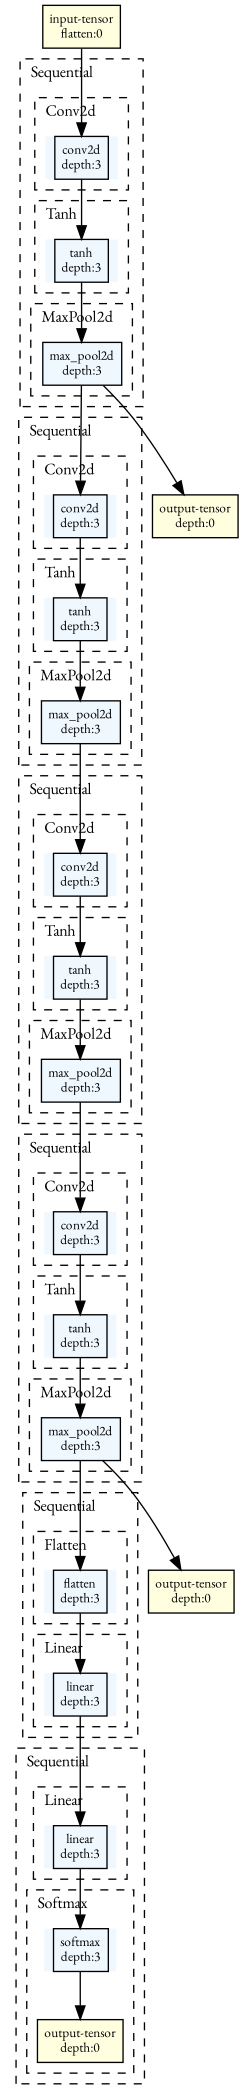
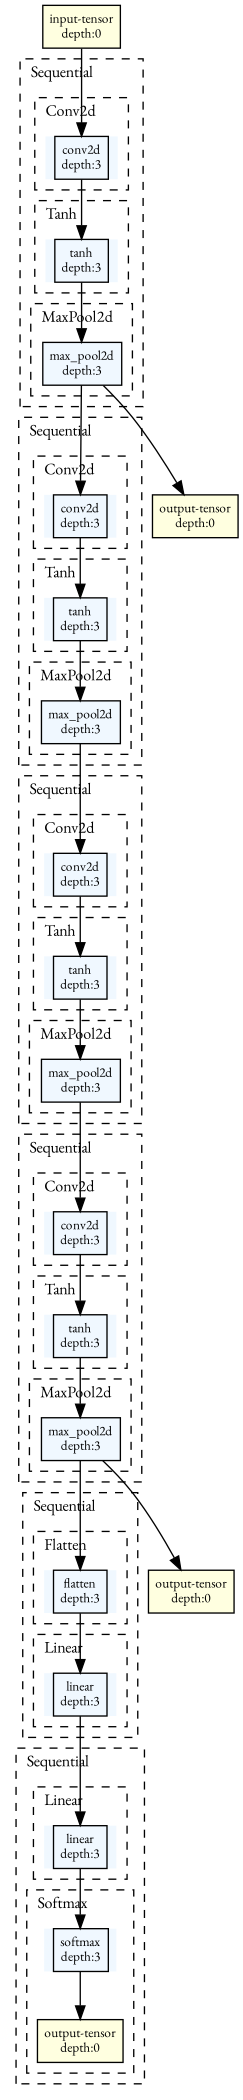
(82, 33) -> (82, 33)
